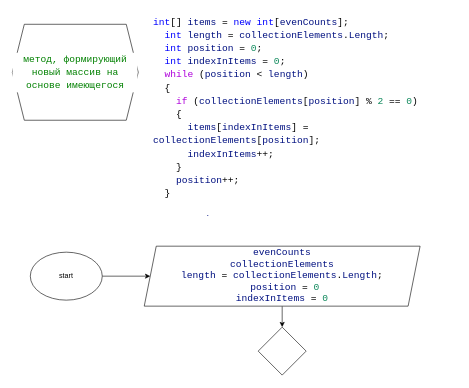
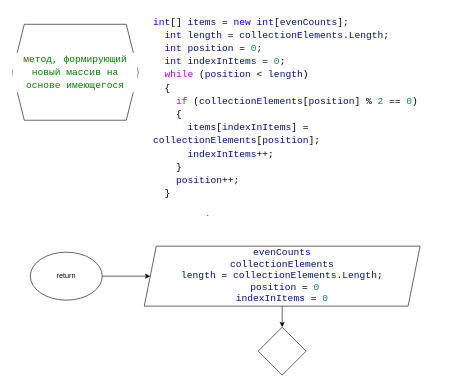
(66, 276) -> (66, 276)
